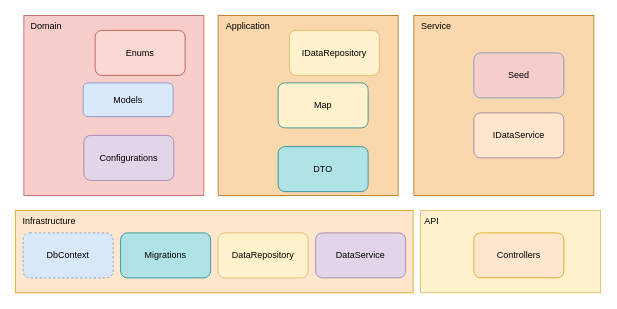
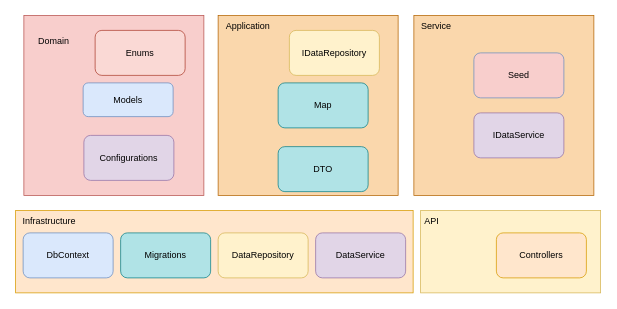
(46, 27) -> (54, 42)
(323, 105) -> (323, 105)
(519, 135) -> (519, 135)
(68, 255) -> (68, 255)
(519, 255) -> (541, 255)
